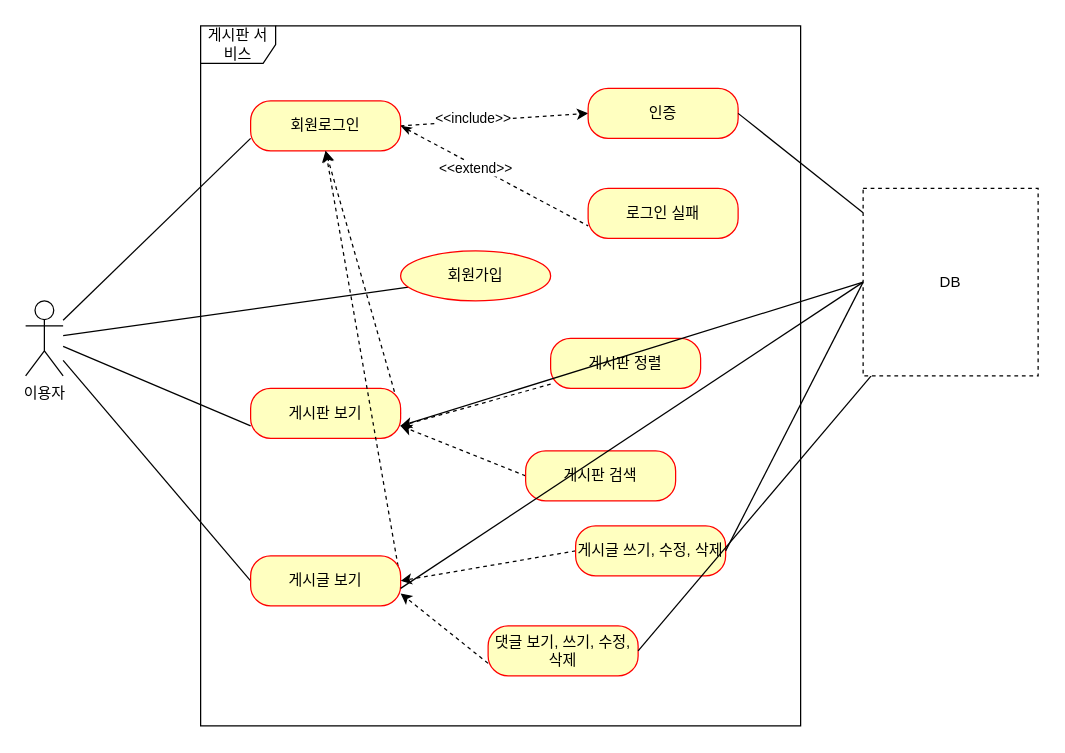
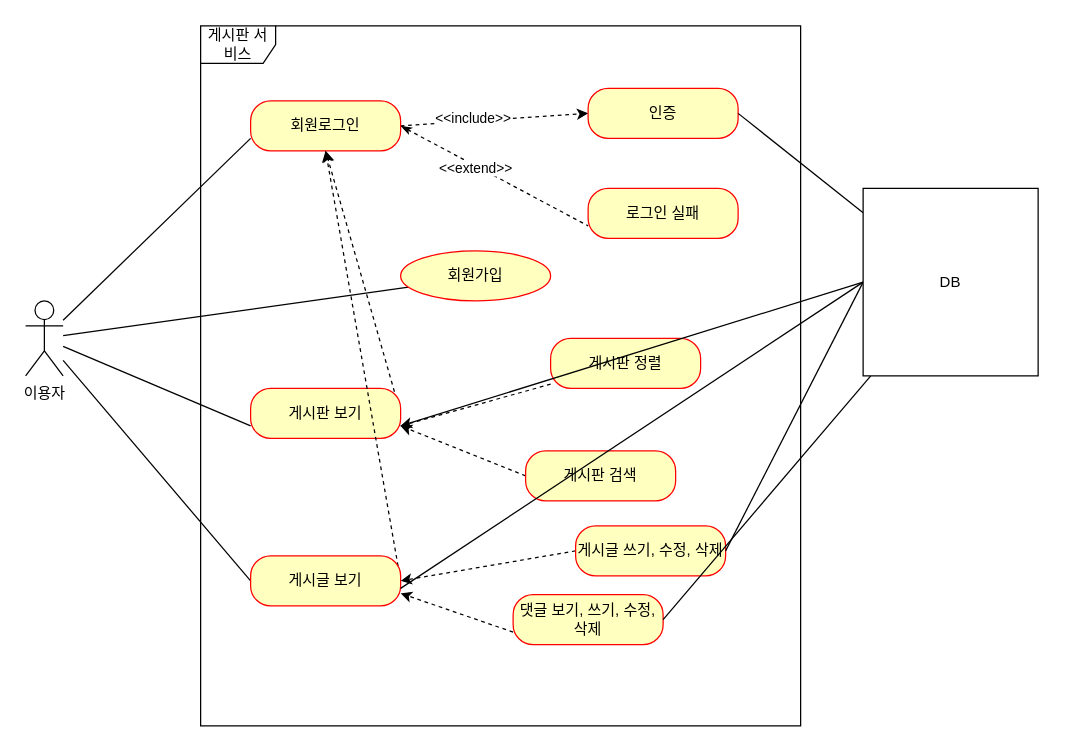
(951, 282) -> (951, 282)
(563, 651) -> (588, 619)
